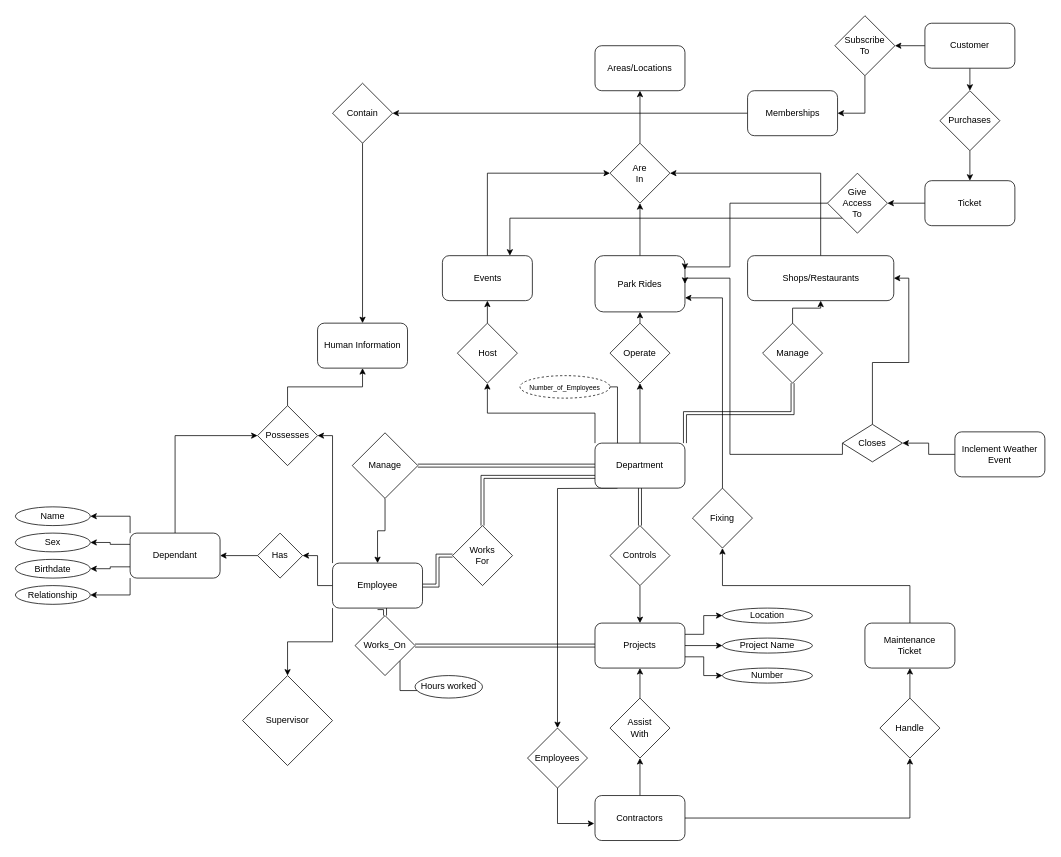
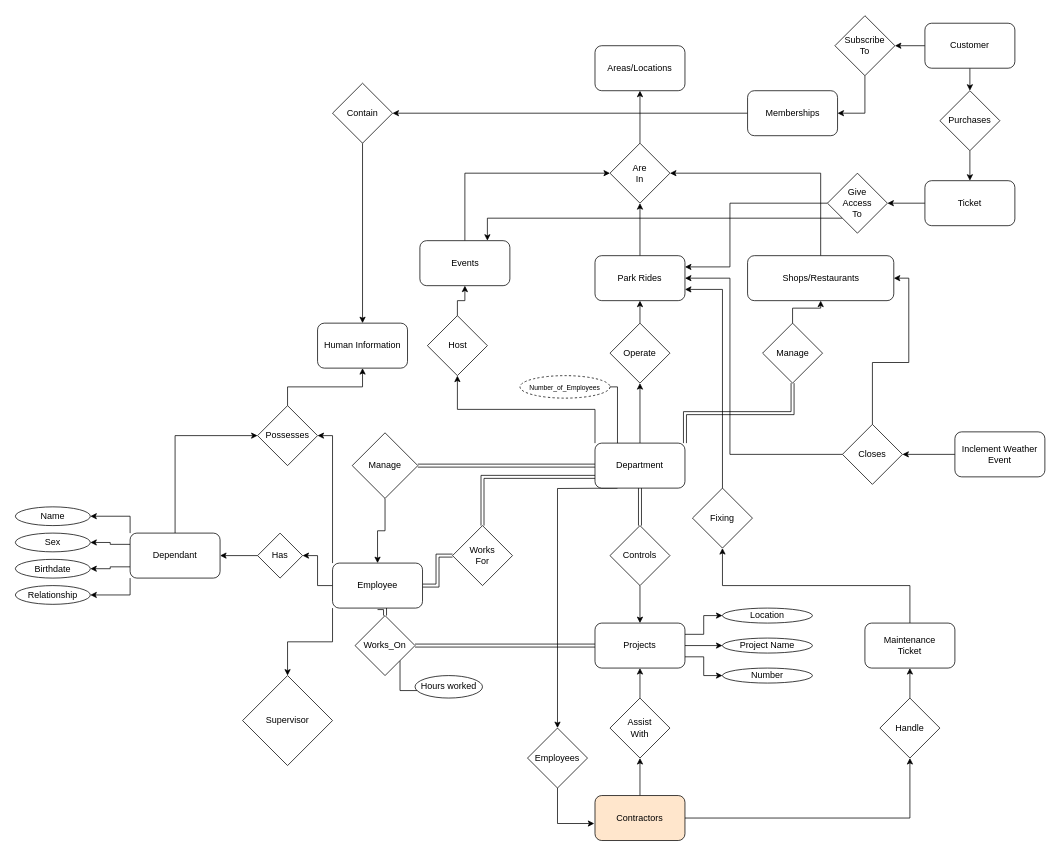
(488, 278) -> (465, 263)
(640, 284) -> (640, 278)
(488, 353) -> (458, 345)
(873, 443) -> (873, 454)
(640, 818) -> (640, 818)
